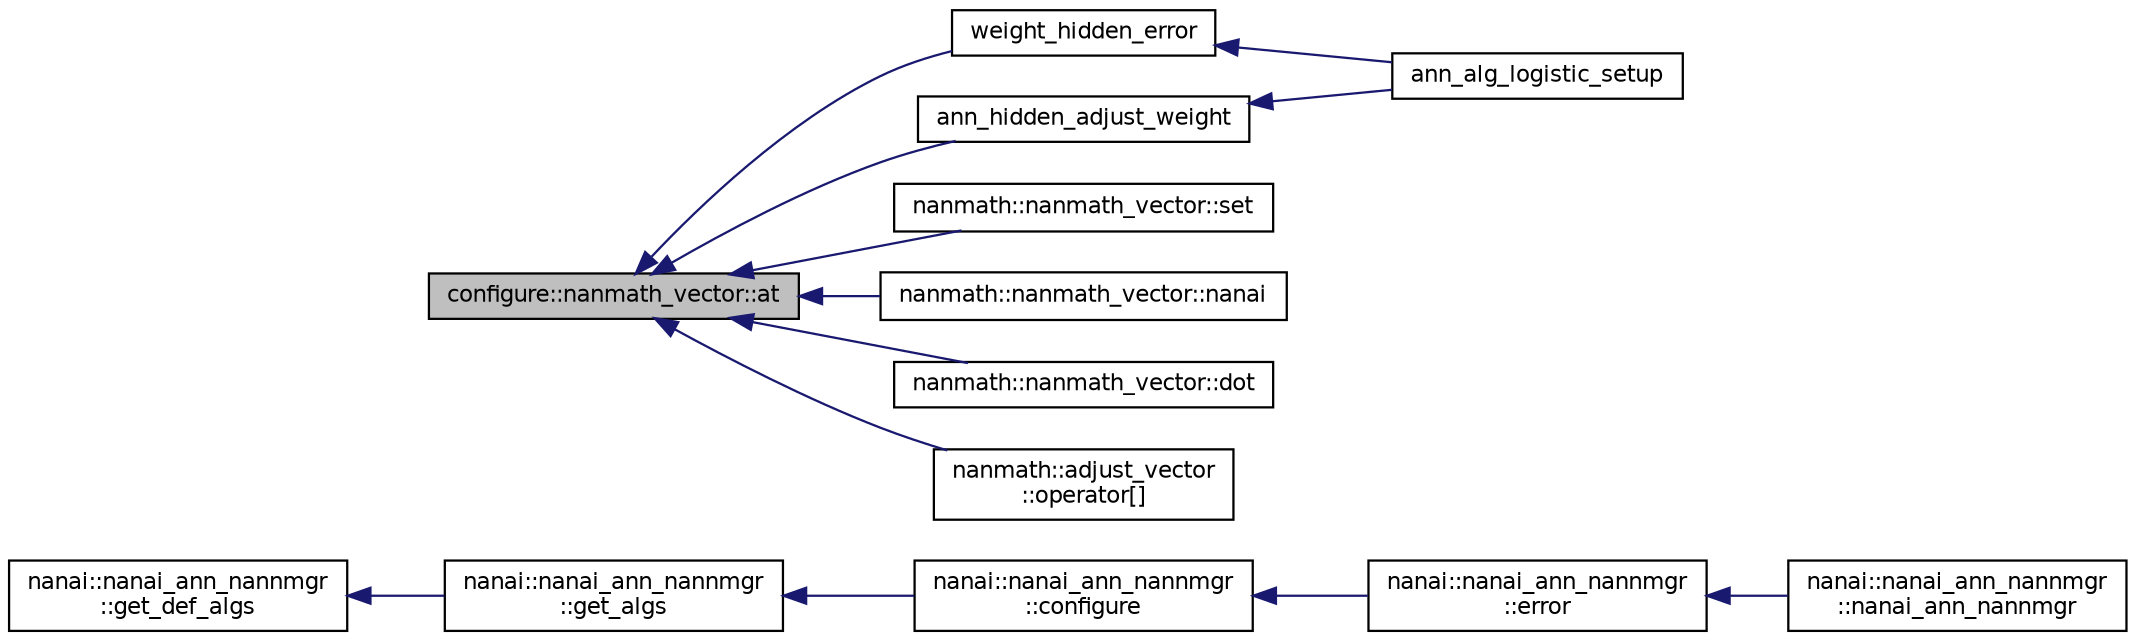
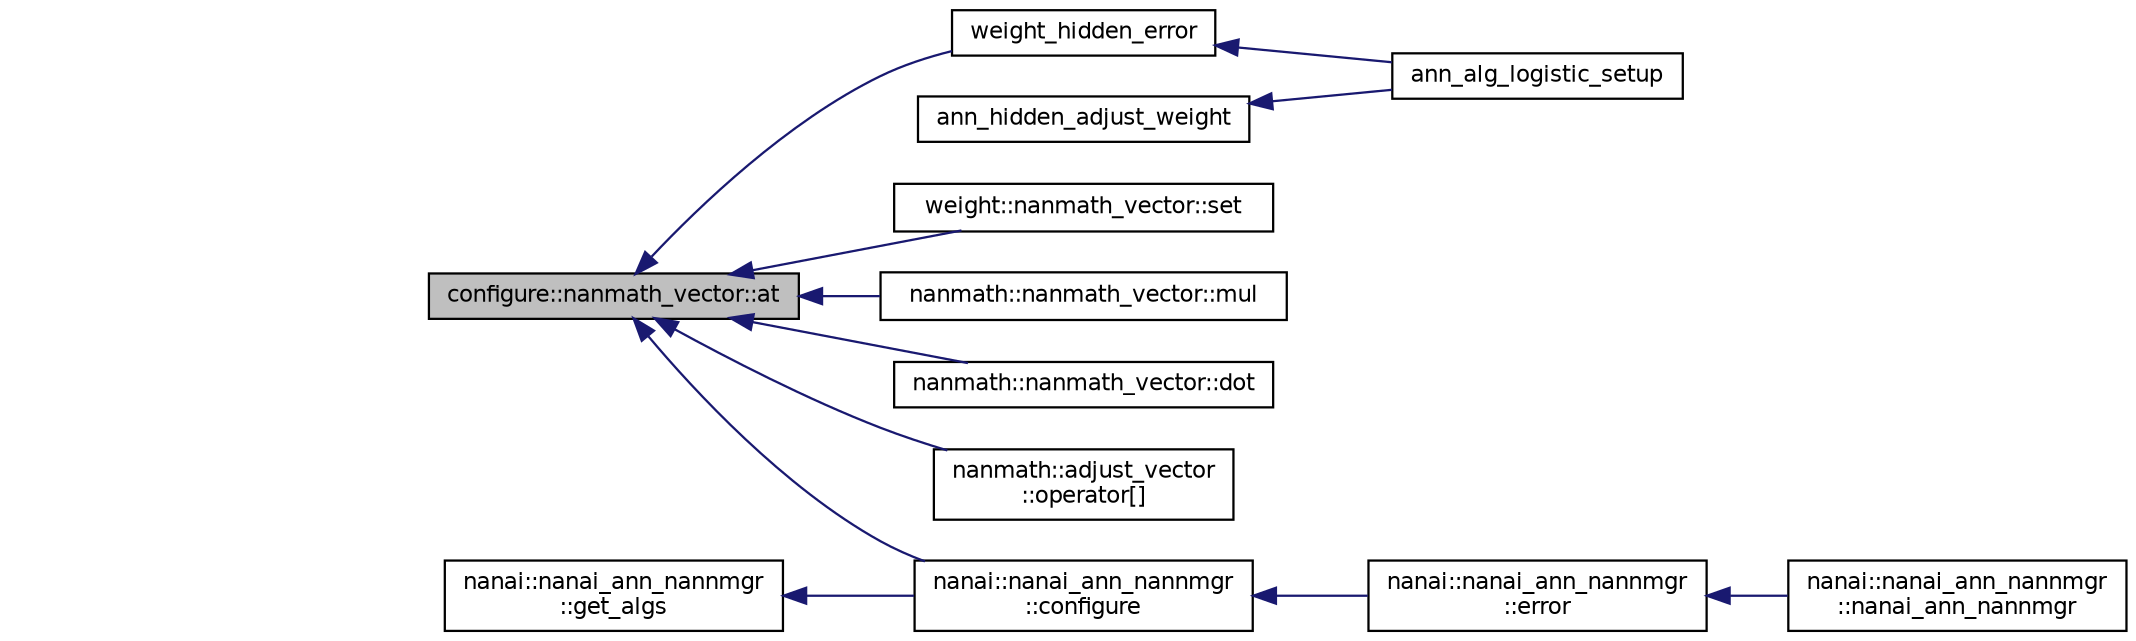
(809, 191) -> (774, 465)
(1084, 208) -> (1084, 208)
(1084, 296) -> (1084, 296)
(178, 596) -> none
